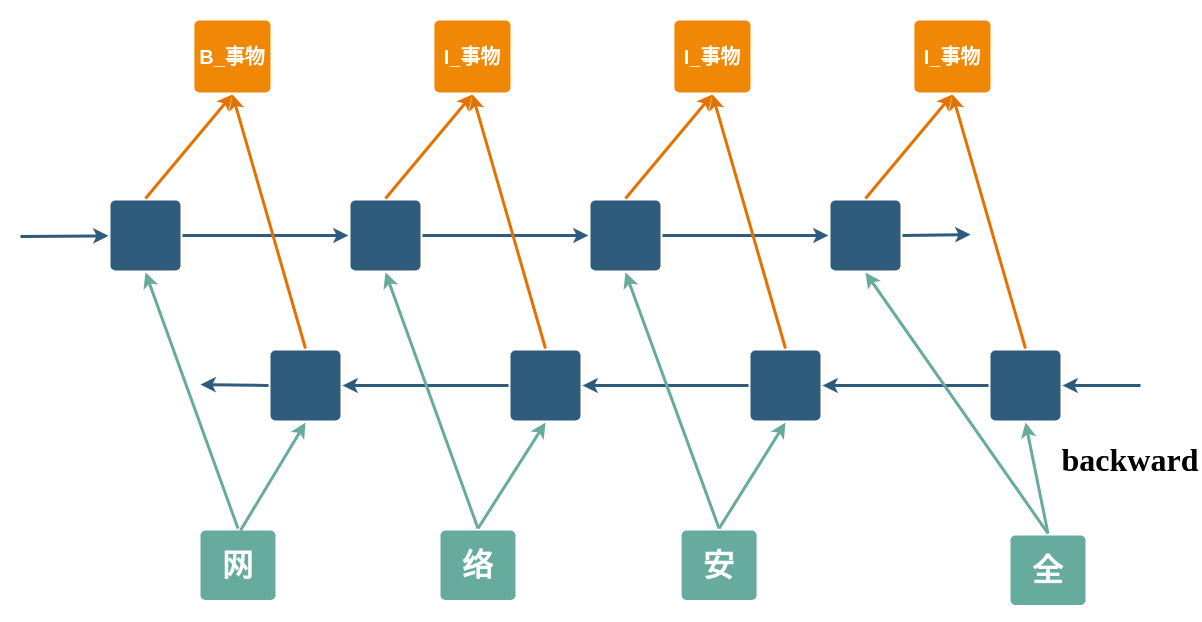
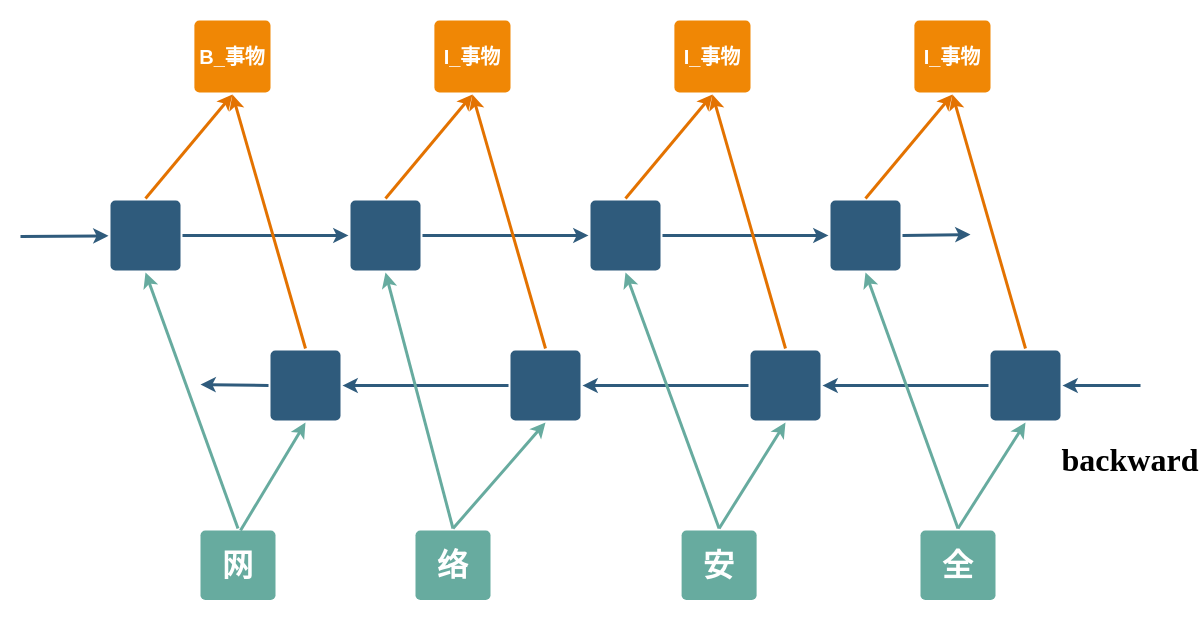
(478, 565) -> (453, 565)
(1048, 570) -> (958, 565)
